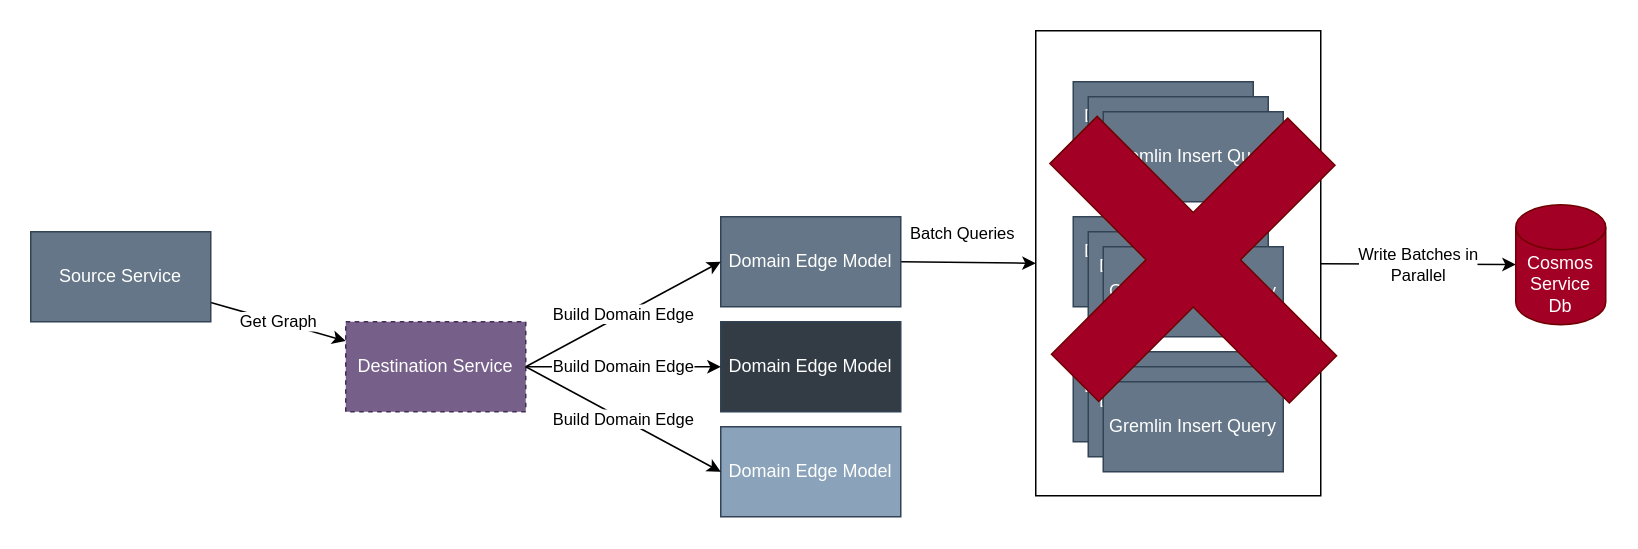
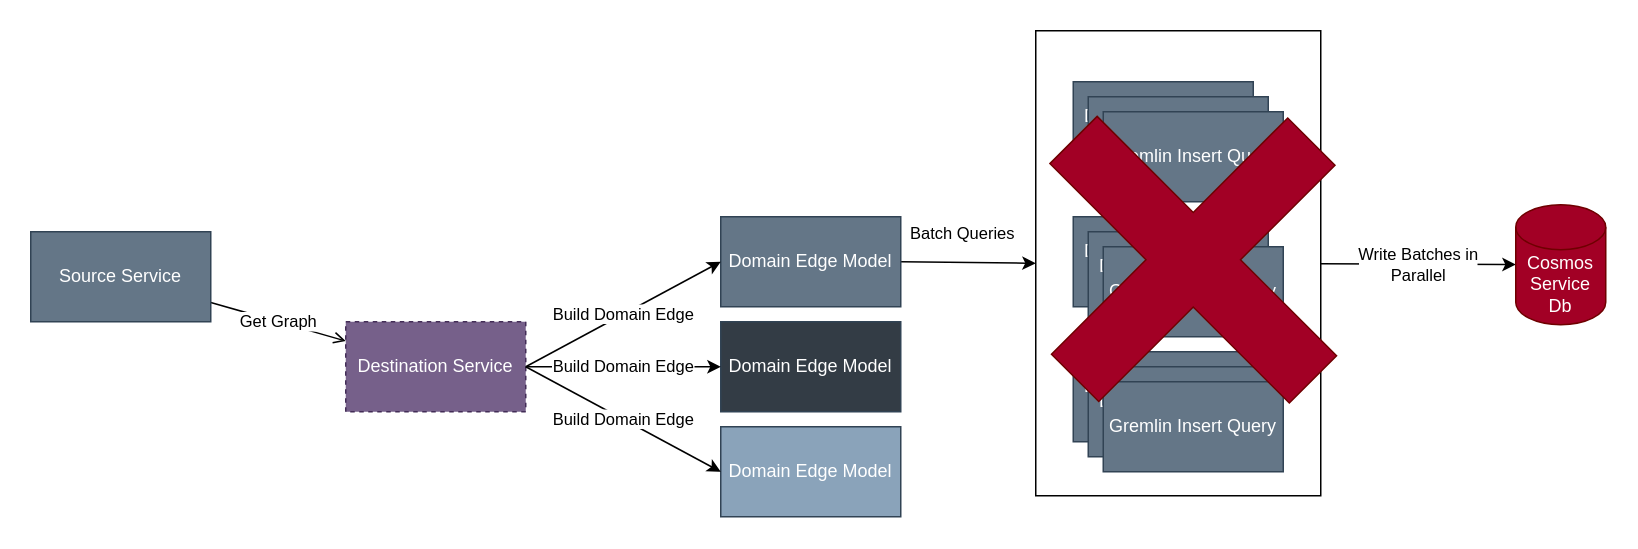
(335, 338) -> (337, 338)
